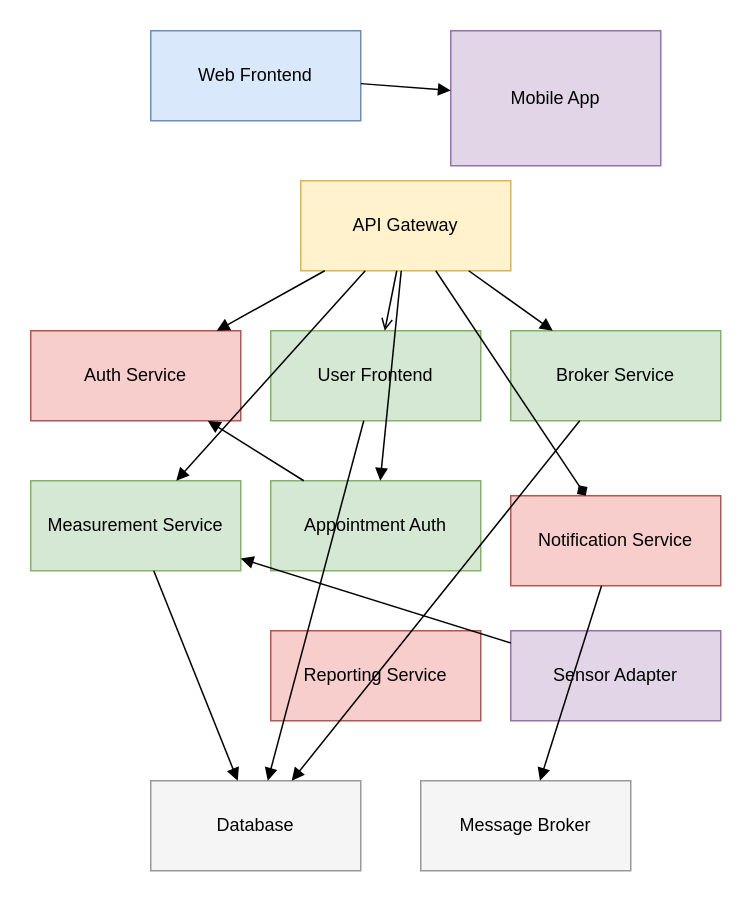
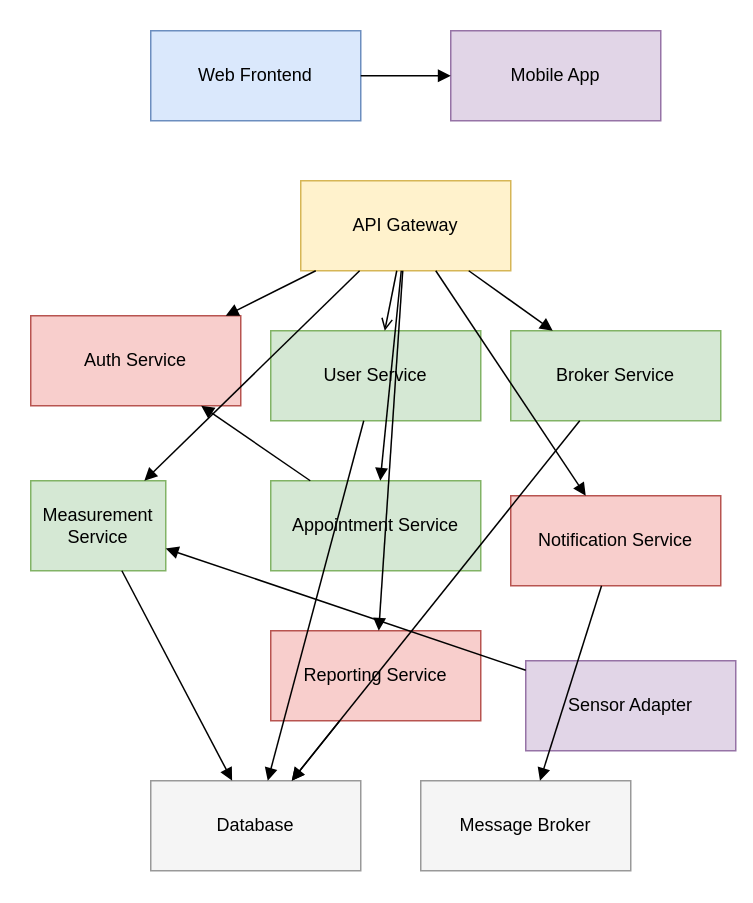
(556, 98) -> (556, 76)
(136, 376) -> (136, 361)
(376, 376) -> (376, 376)
none -> (391, 451)
(578, 484) -> (578, 484)
(136, 526) -> (98, 526)
(376, 526) -> (376, 526)
(616, 676) -> (631, 706)
none -> (299, 771)
